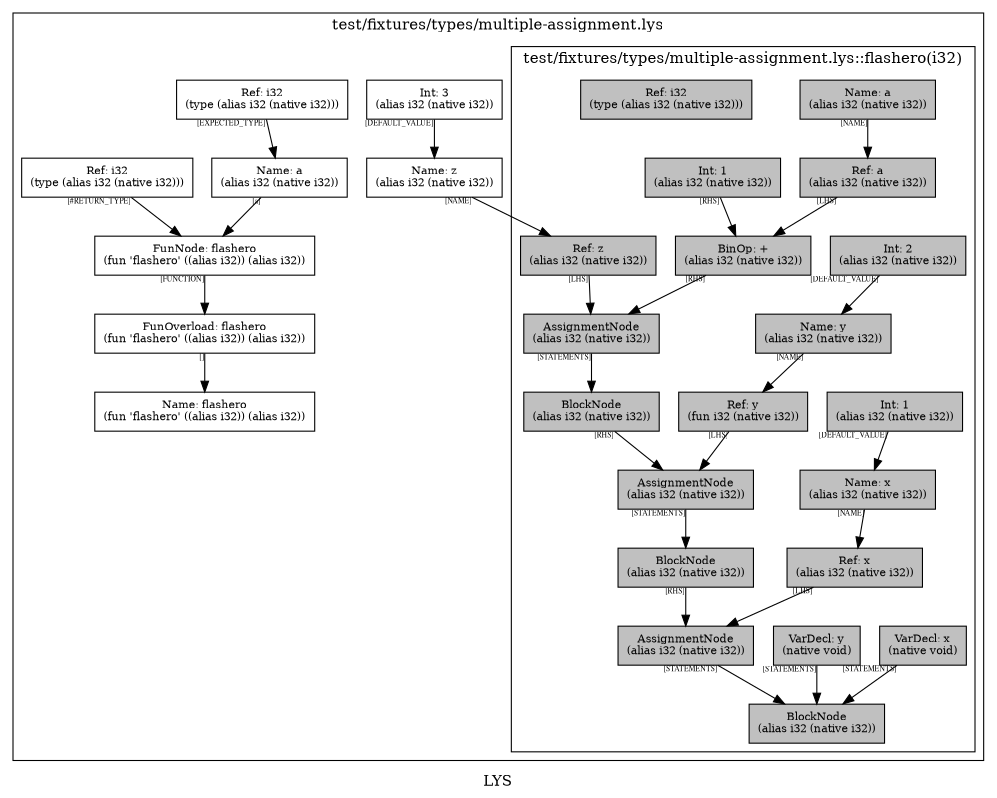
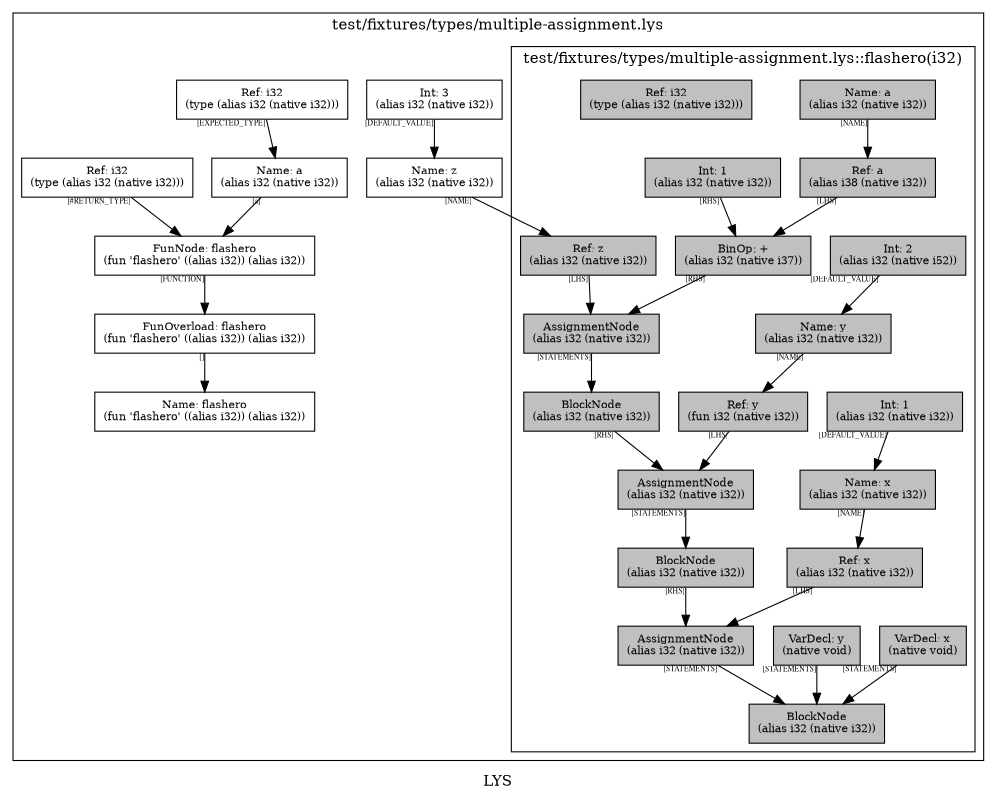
(868, 178) -> (868, 178)
(743, 256) -> (743, 256)
(898, 256) -> (898, 256)
